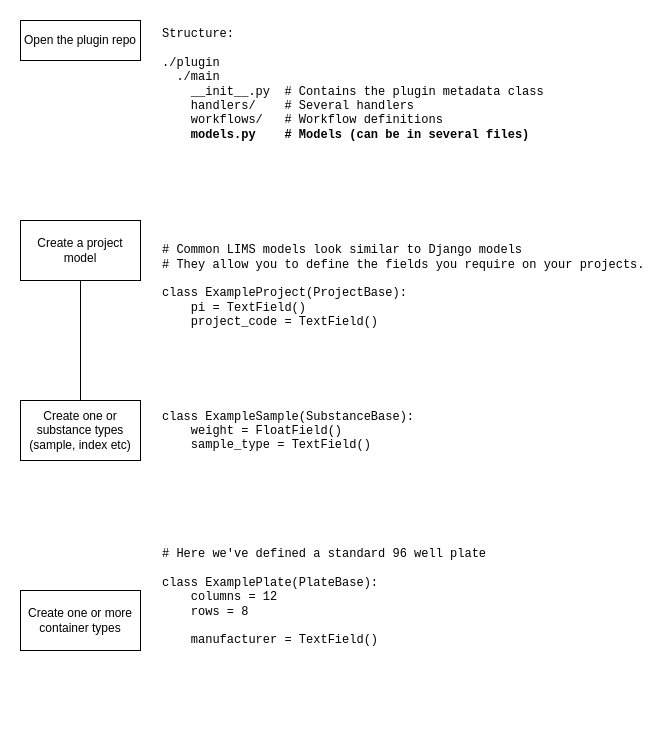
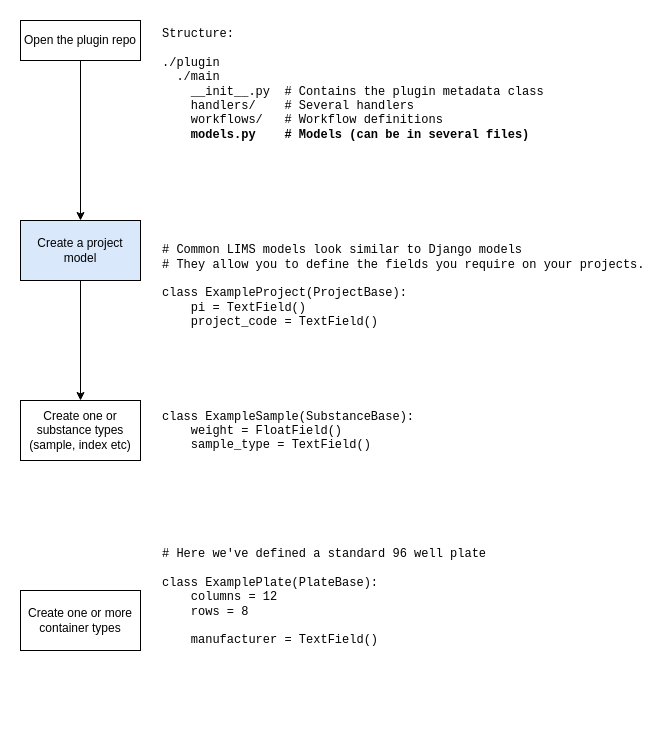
none -> (81, 137)
(81, 251) -> (81, 251)
(81, 395) -> (81, 392)
